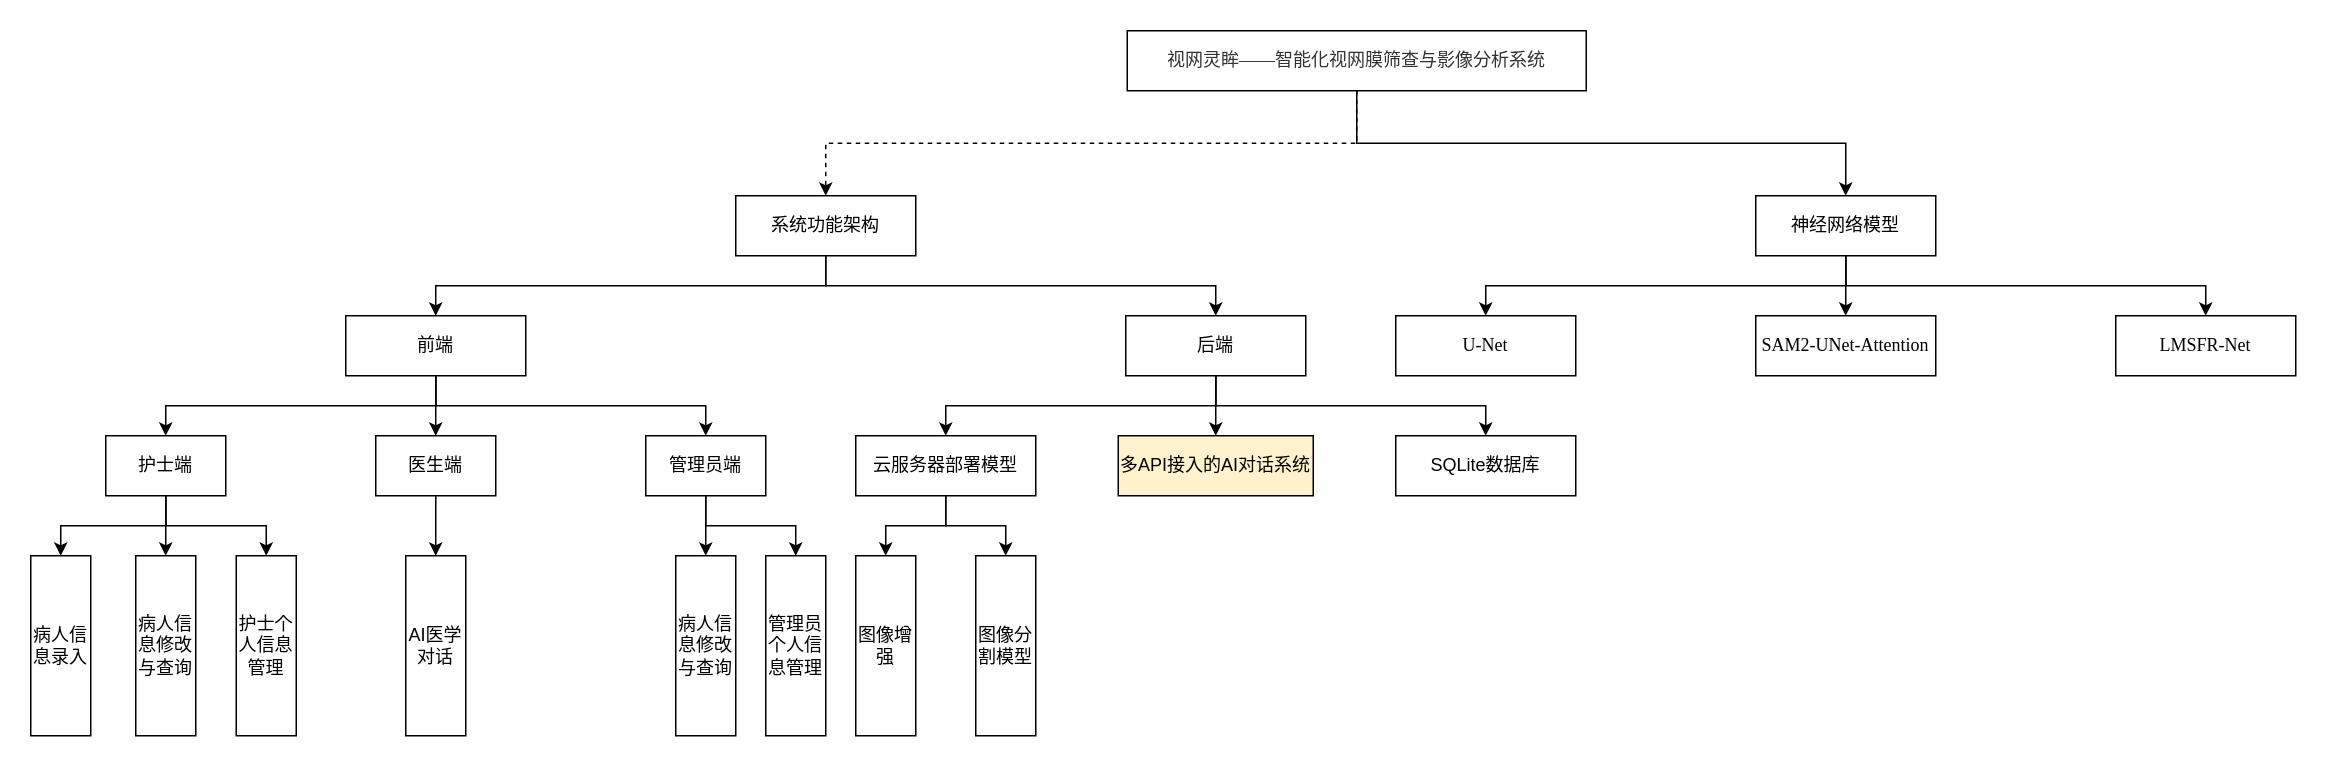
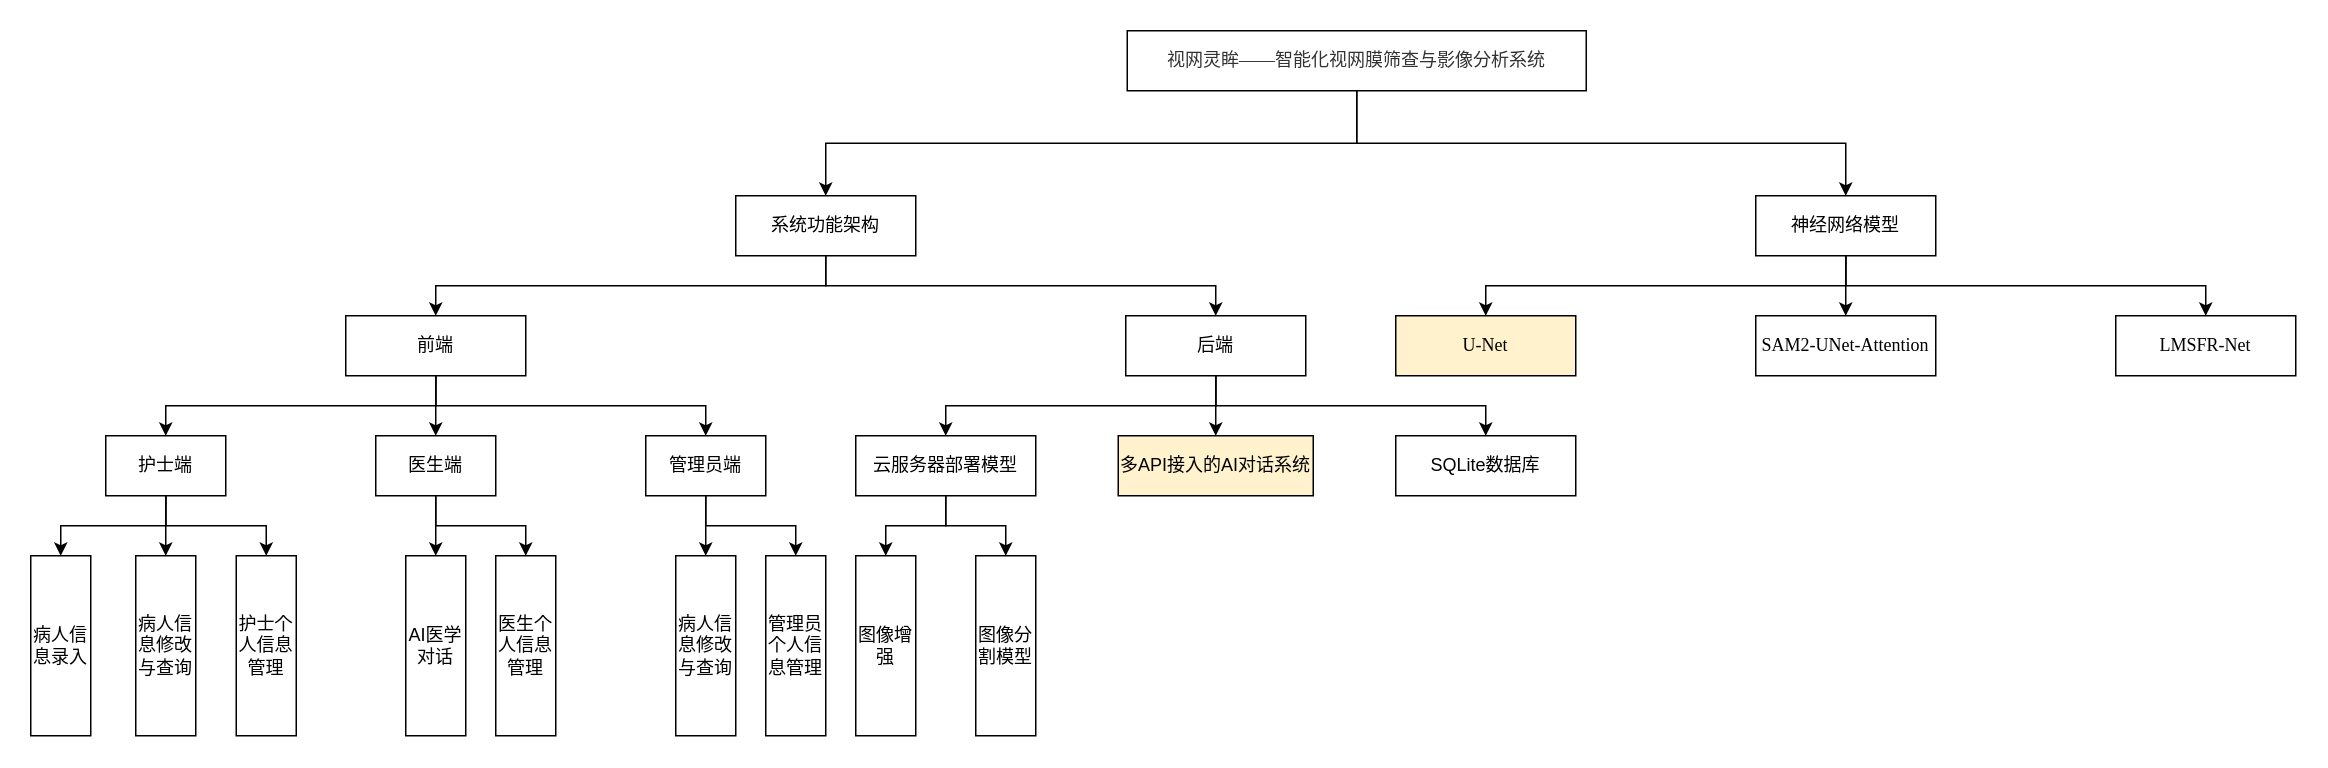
(1071, 143) -> (1071, 143)
(1486, 346) -> (1486, 346)
none -> (492, 526)
none -> (526, 646)
